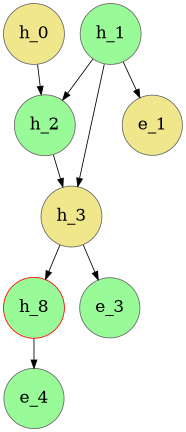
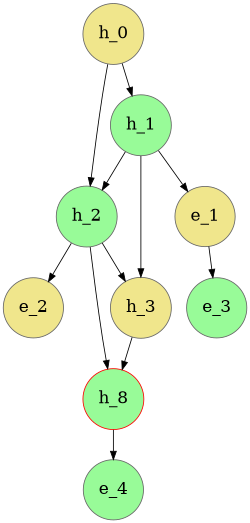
none -> (126, 76)
(89, 259) -> (210, 258)
none -> (97, 304)
none -> (33, 308)
